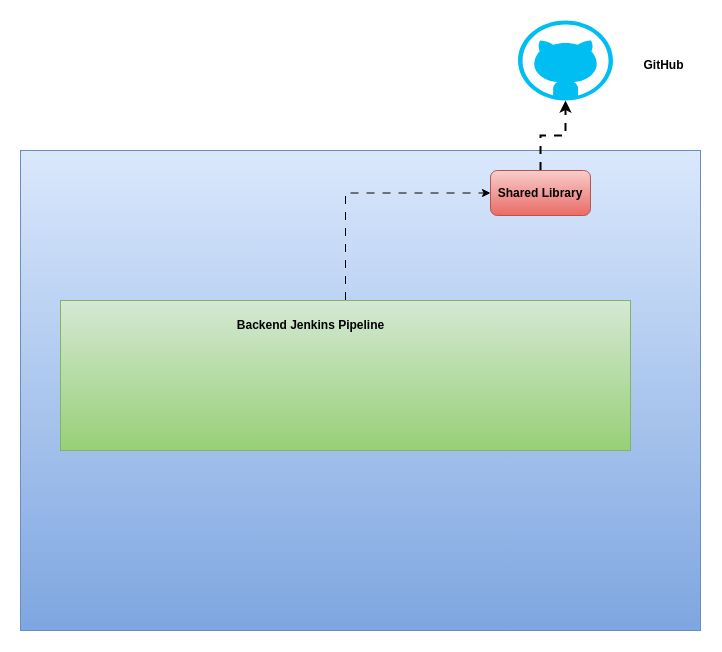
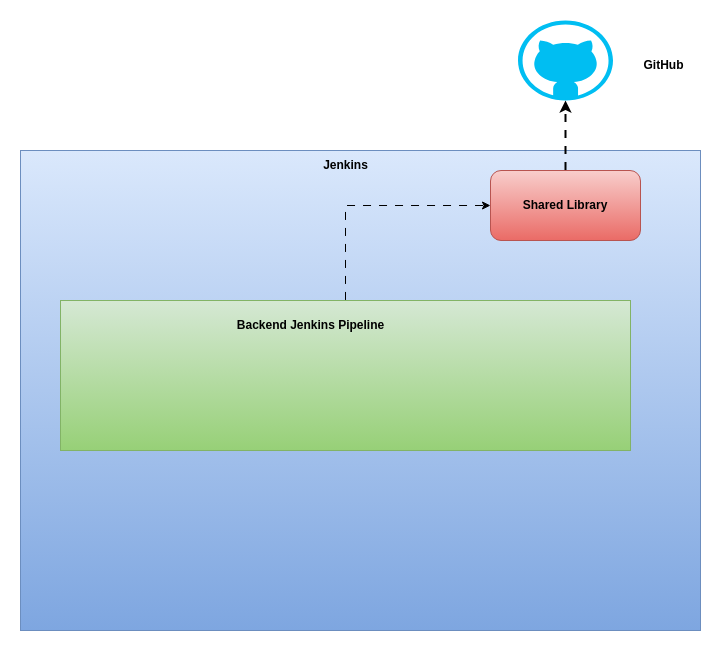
none -> (346, 166)
(541, 193) -> (566, 206)
